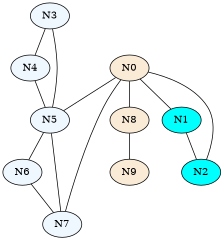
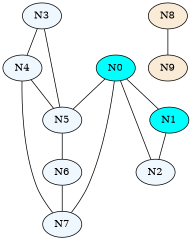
(130, 68) -> (116, 68)
(130, 94) -> none
(56, 172) -> (27, 150)
(201, 172) -> (156, 172)
